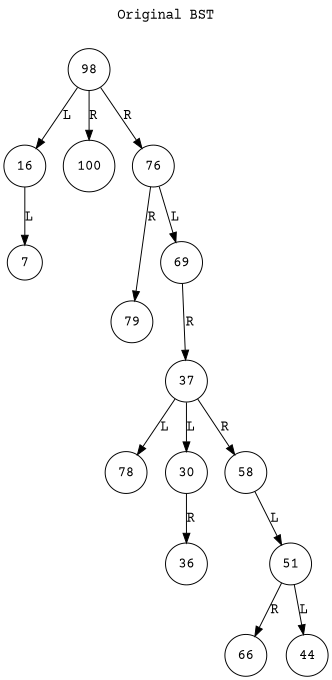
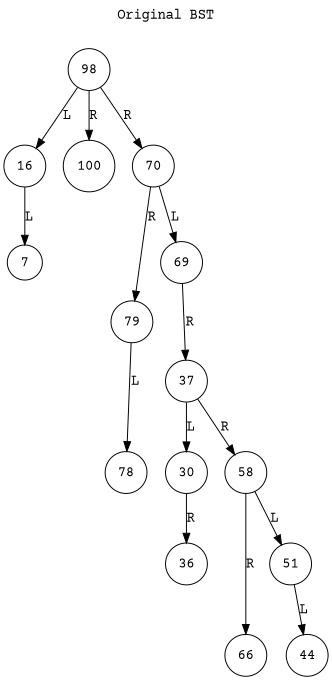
(153, 166) -> (153, 166)
(159, 423) -> (129, 392)
(270, 605) -> (246, 559)
